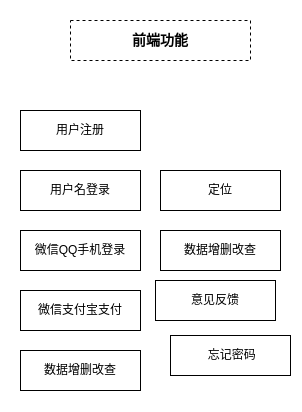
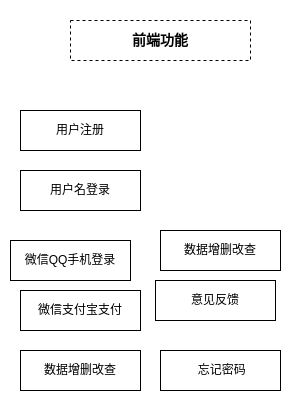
(221, 191) -> none
(81, 251) -> (71, 261)
(231, 356) -> (221, 371)
